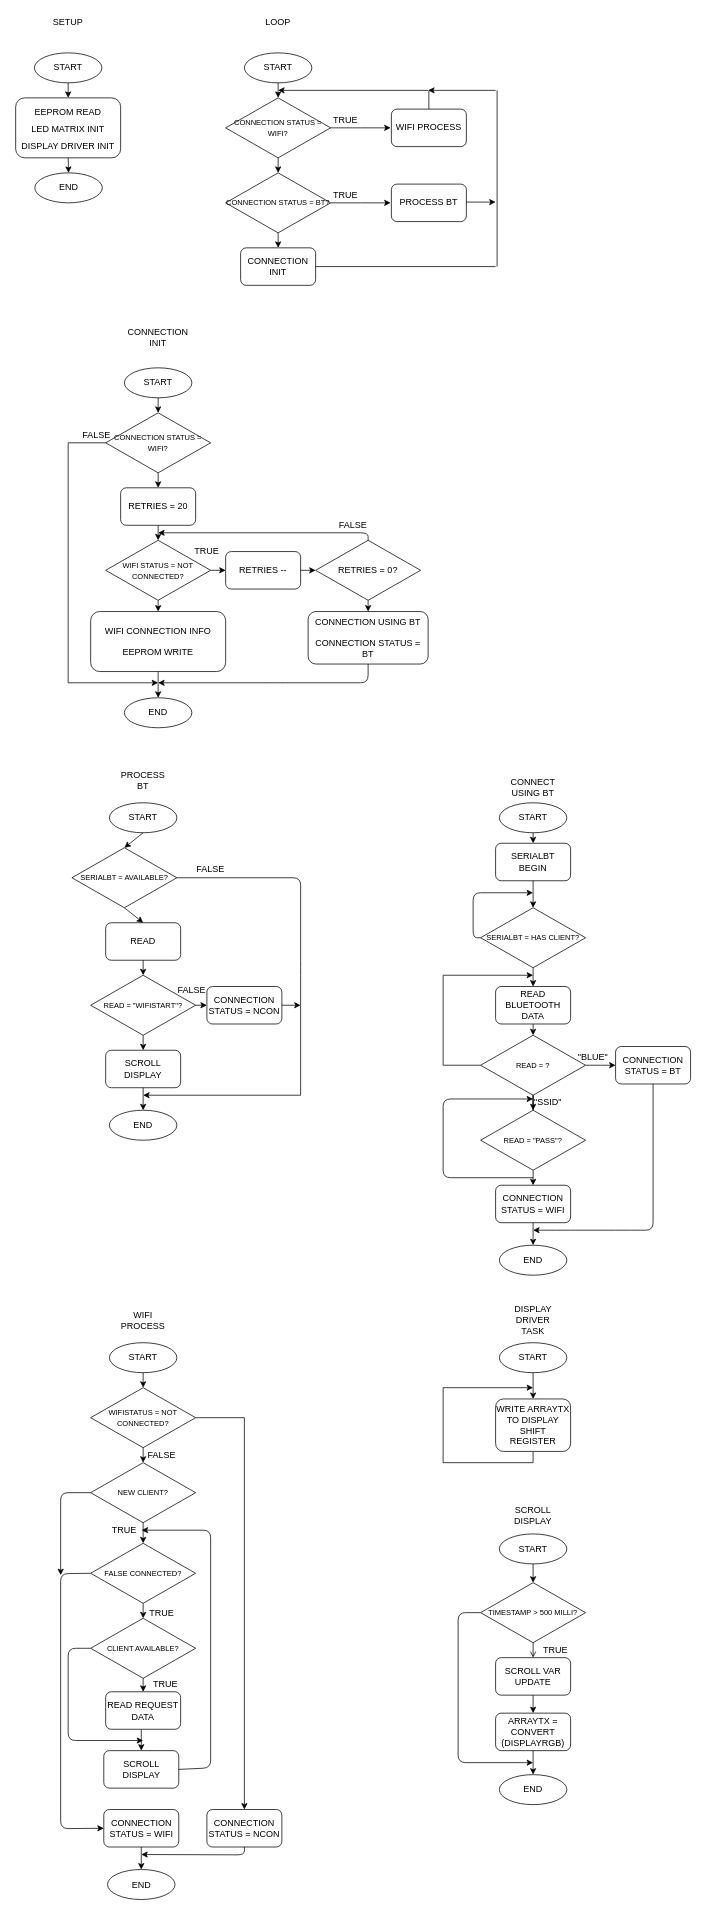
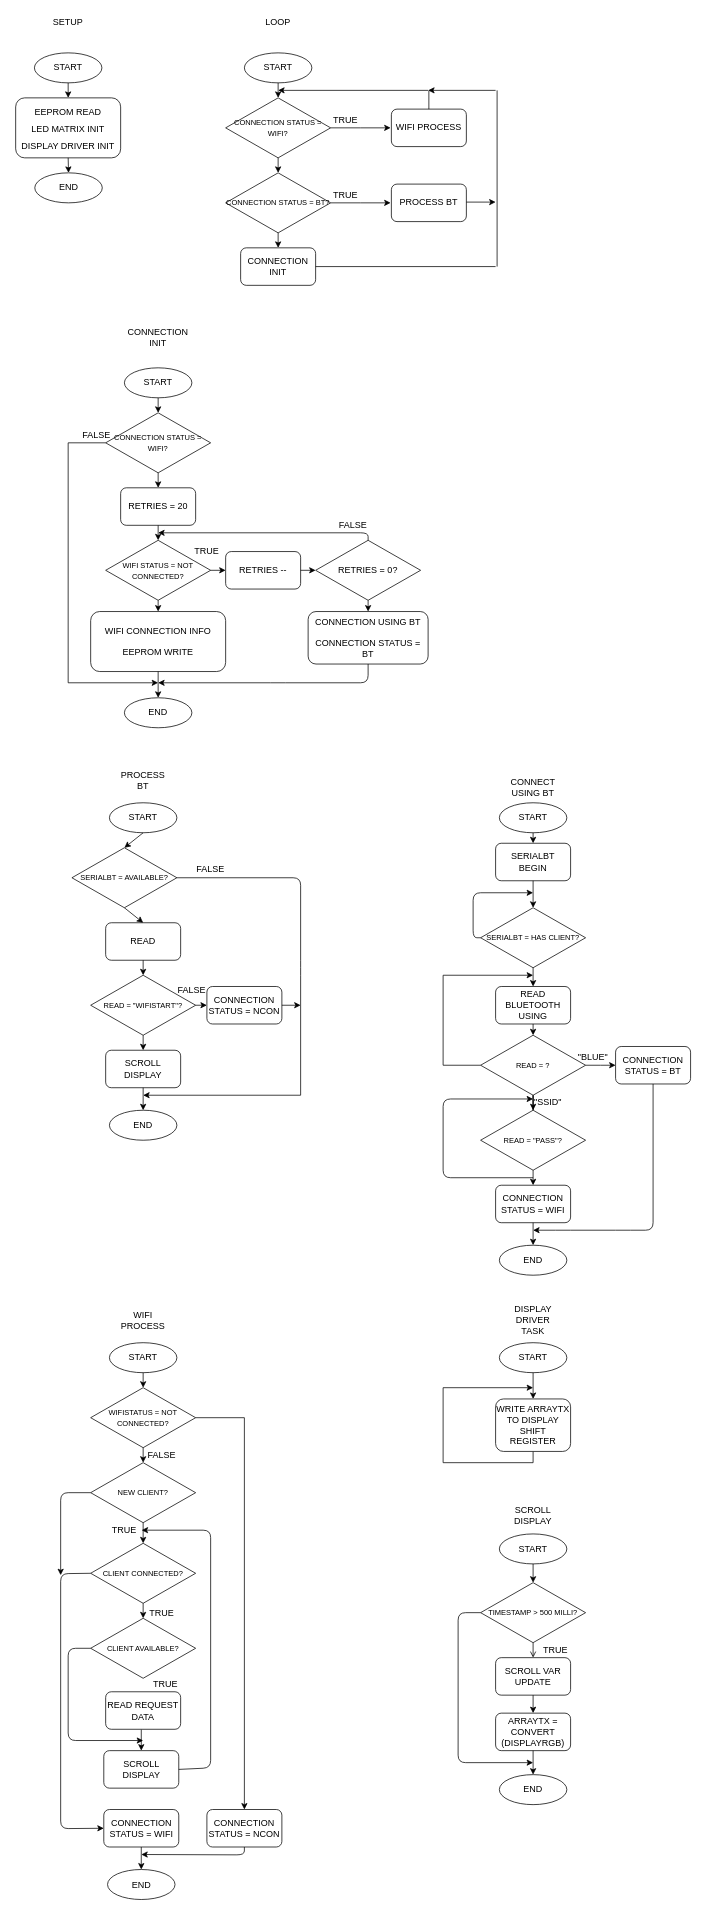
(533, 1005) -> (533, 1005)
(143, 1574) -> (143, 1574)
(143, 1685) -> none
